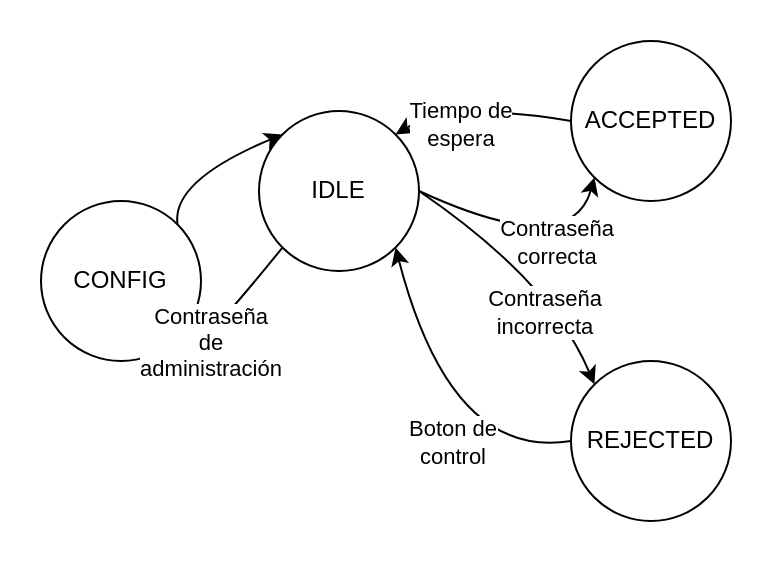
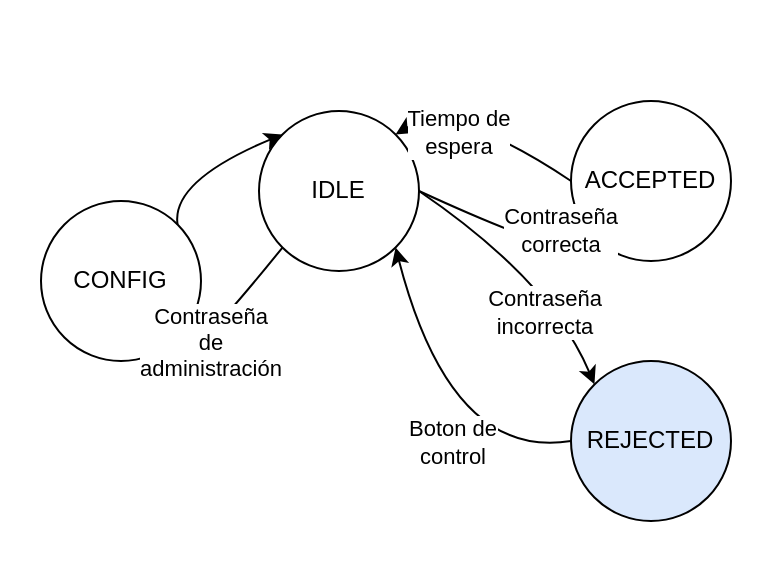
(651, 121) -> (651, 181)
(651, 441) -> (651, 441)
